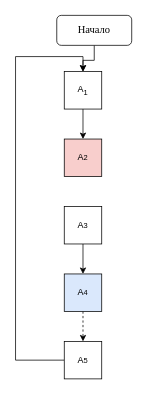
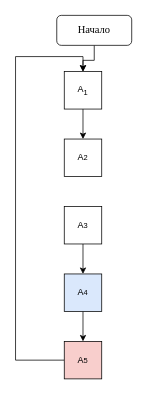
(83, 158) -> (83, 158)
(83, 323) -> (83, 323)
(83, 360) -> (83, 360)
